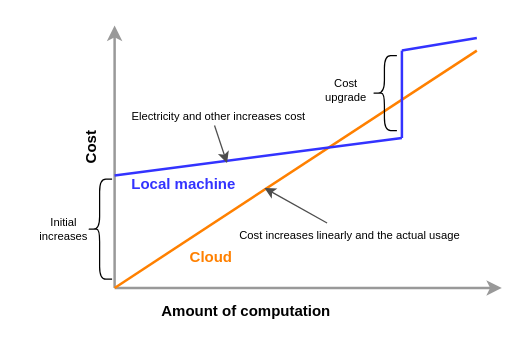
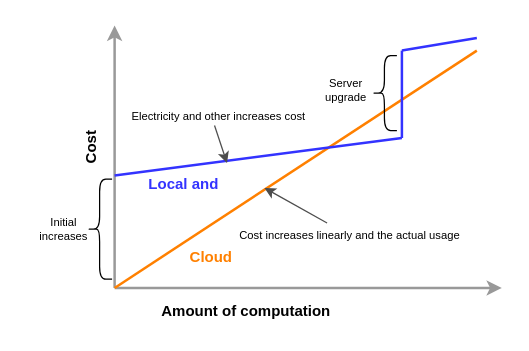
(346, 91) -> (346, 91)
(184, 184) -> (184, 184)
